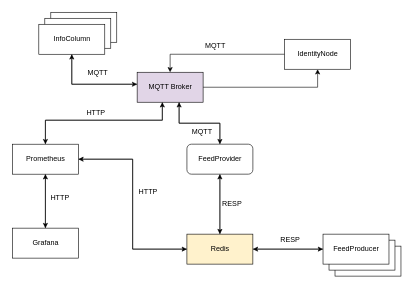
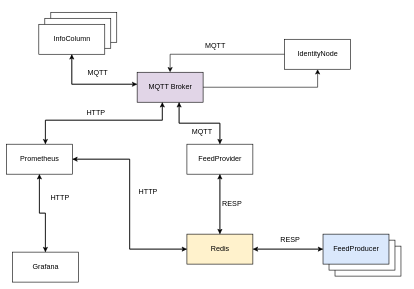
(45, 159) -> (39, 159)
(220, 159) -> (220, 159)
(45, 243) -> (45, 267)
(356, 249) -> (356, 249)
